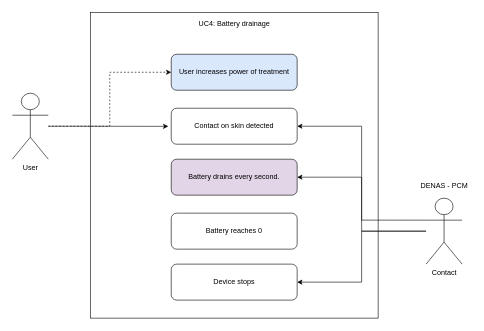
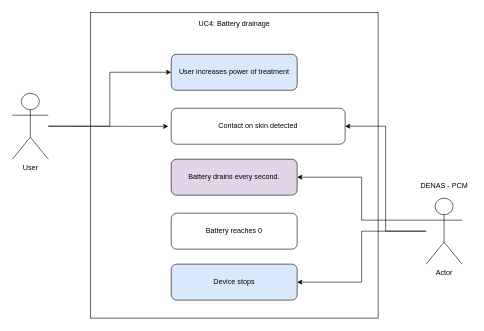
(112, 72) -> (112, 72)
(234, 126) -> (258, 126)
(445, 273) -> (445, 273)
(234, 282) -> (234, 282)
